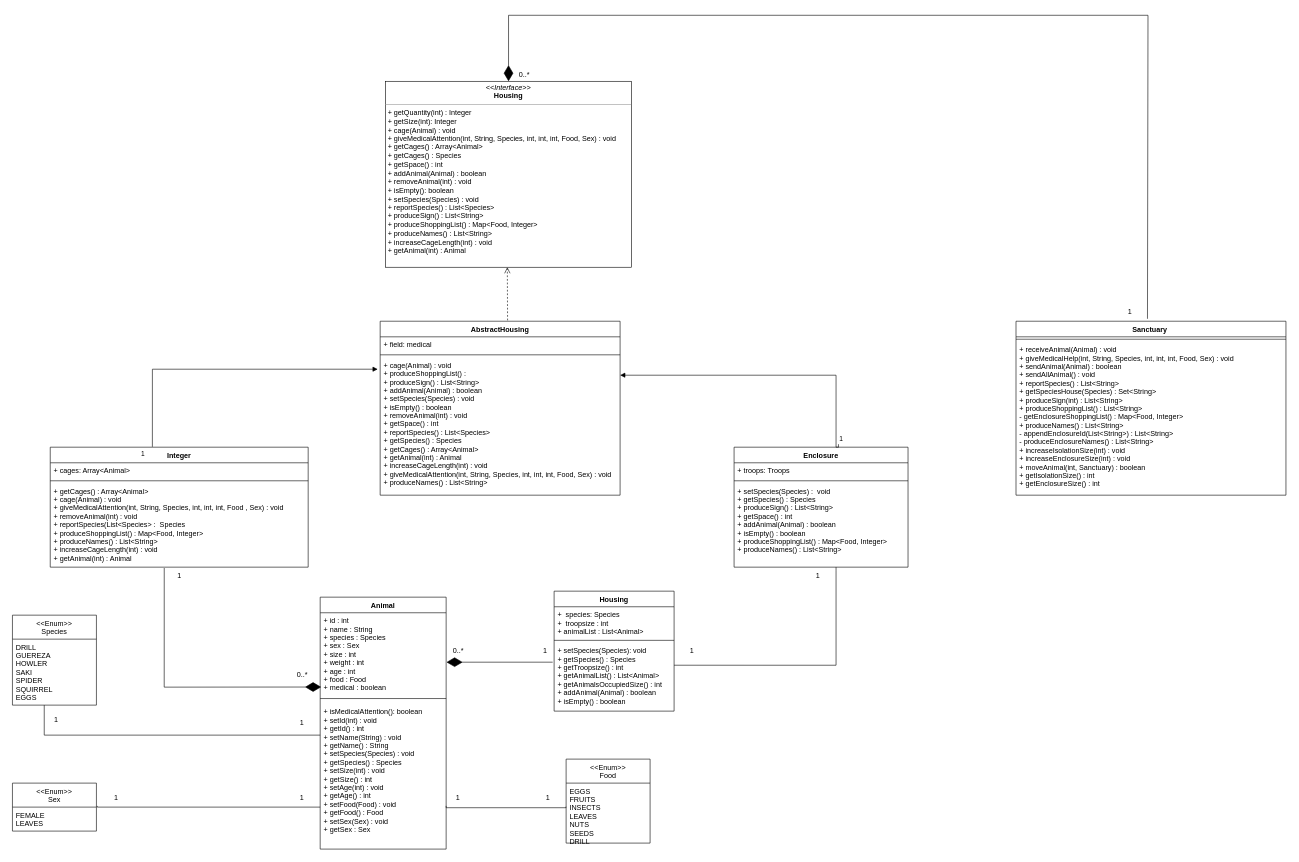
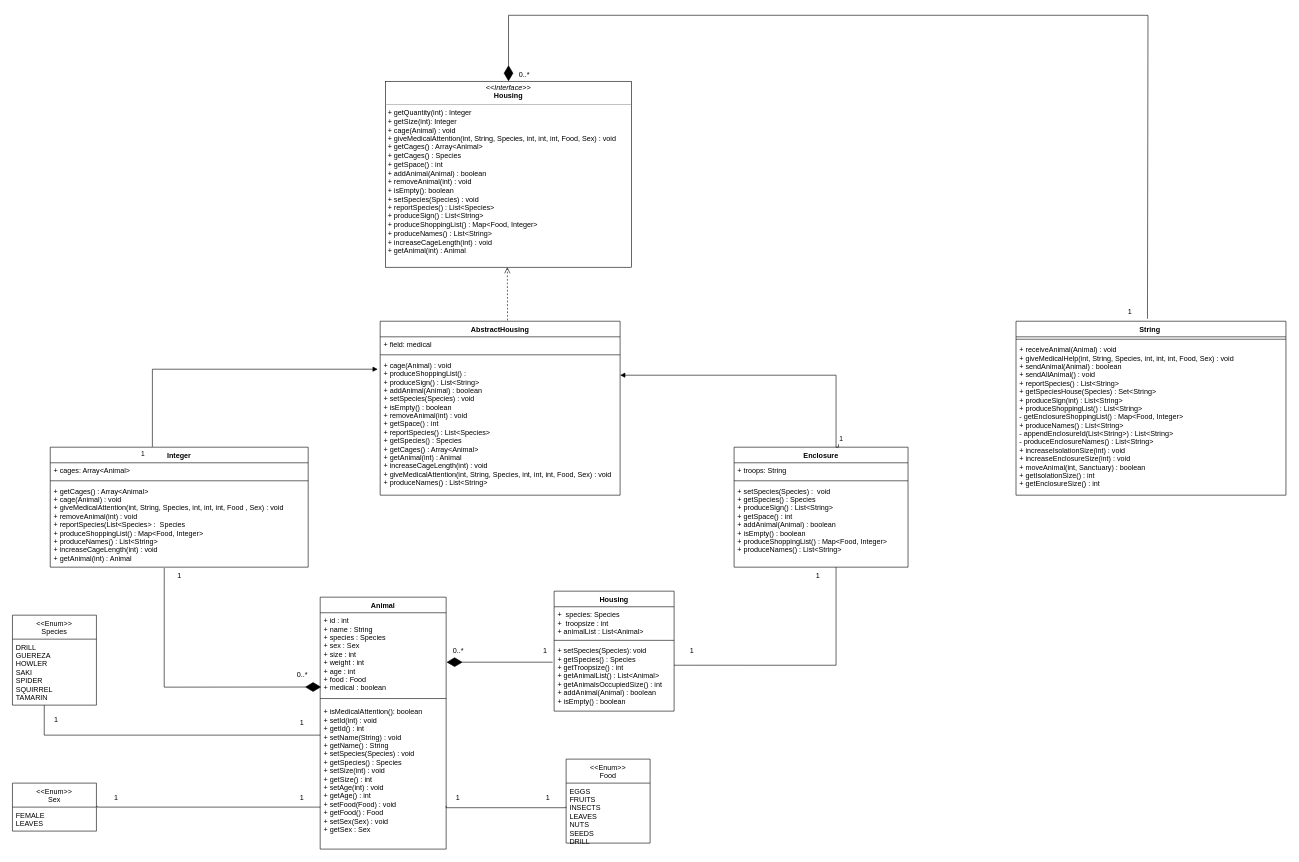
(1151, 329) -> (1151, 329)
(767, 471) -> (766, 471)
(26, 647) -> (26, 647)
